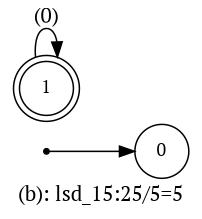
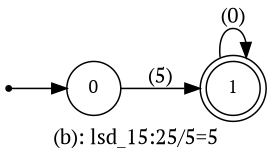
none -> (153, 88)
